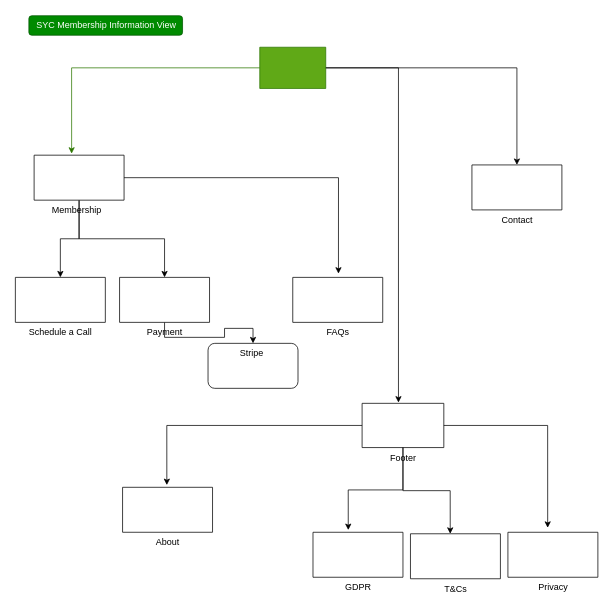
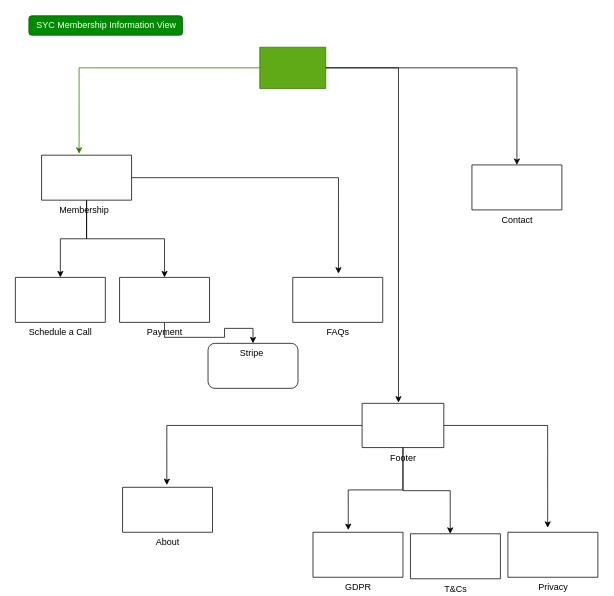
(79, 177) -> (87, 177)
